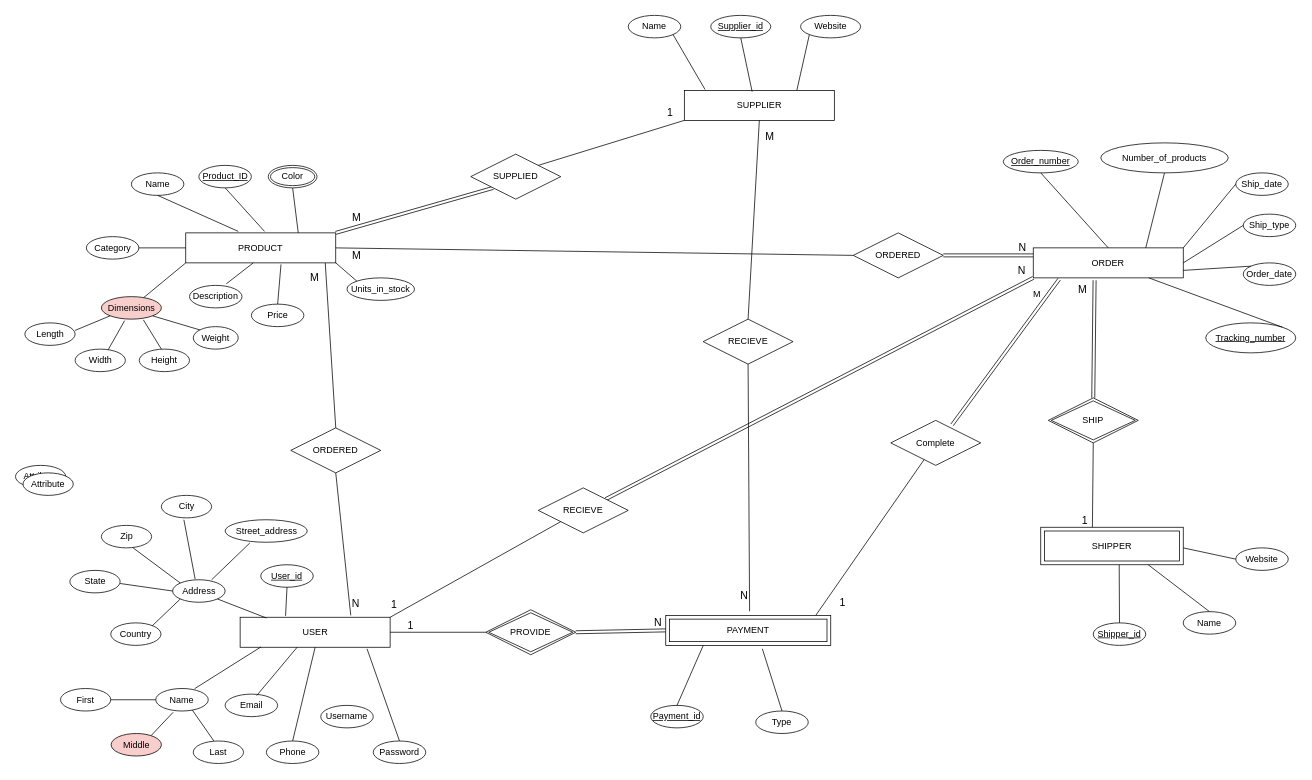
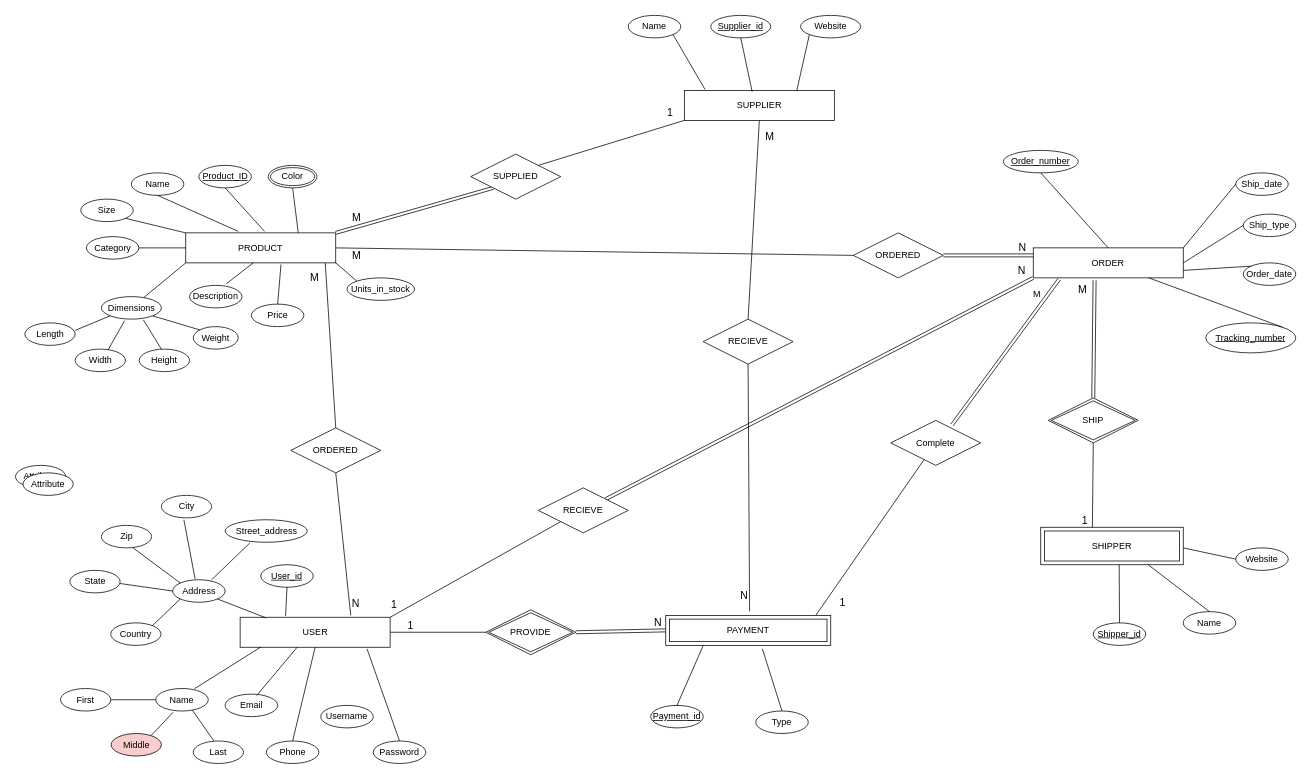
(1164, 158) -> none
none -> (107, 210)
(1155, 211) -> none
none -> (156, 226)
(131, 308) -> (131, 308)
